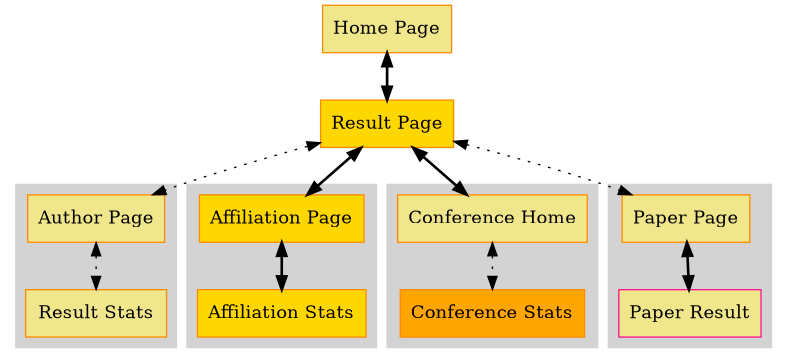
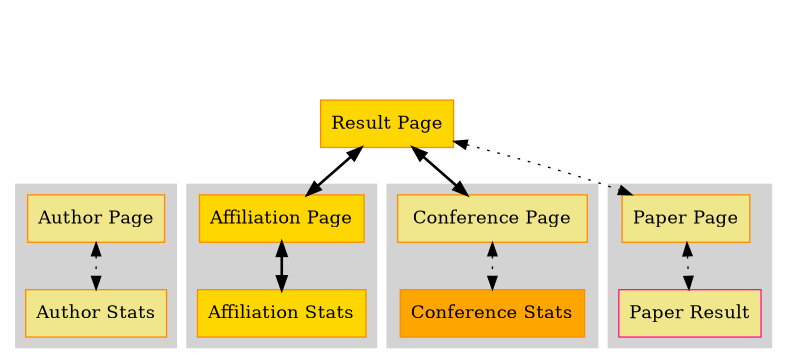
(387, 29) -> none
(236, 167) -> none
(492, 219) -> (492, 219)
(688, 266) -> (688, 266)
(96, 313) -> (96, 313)
